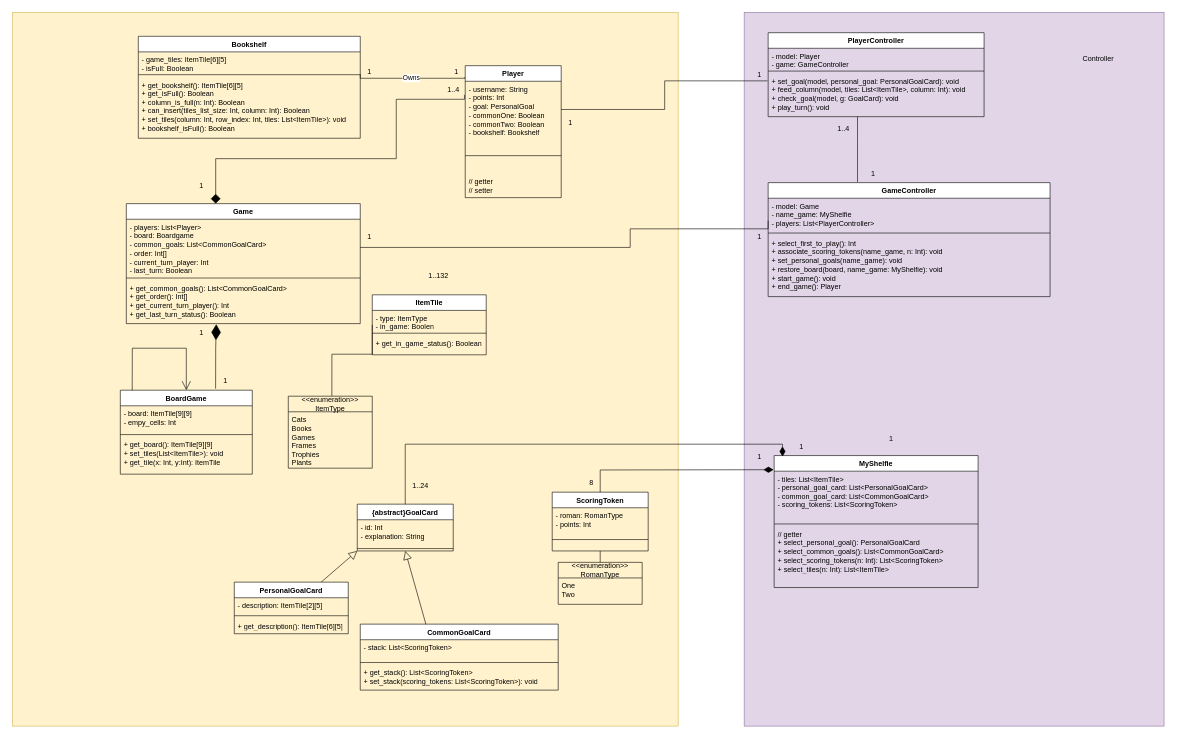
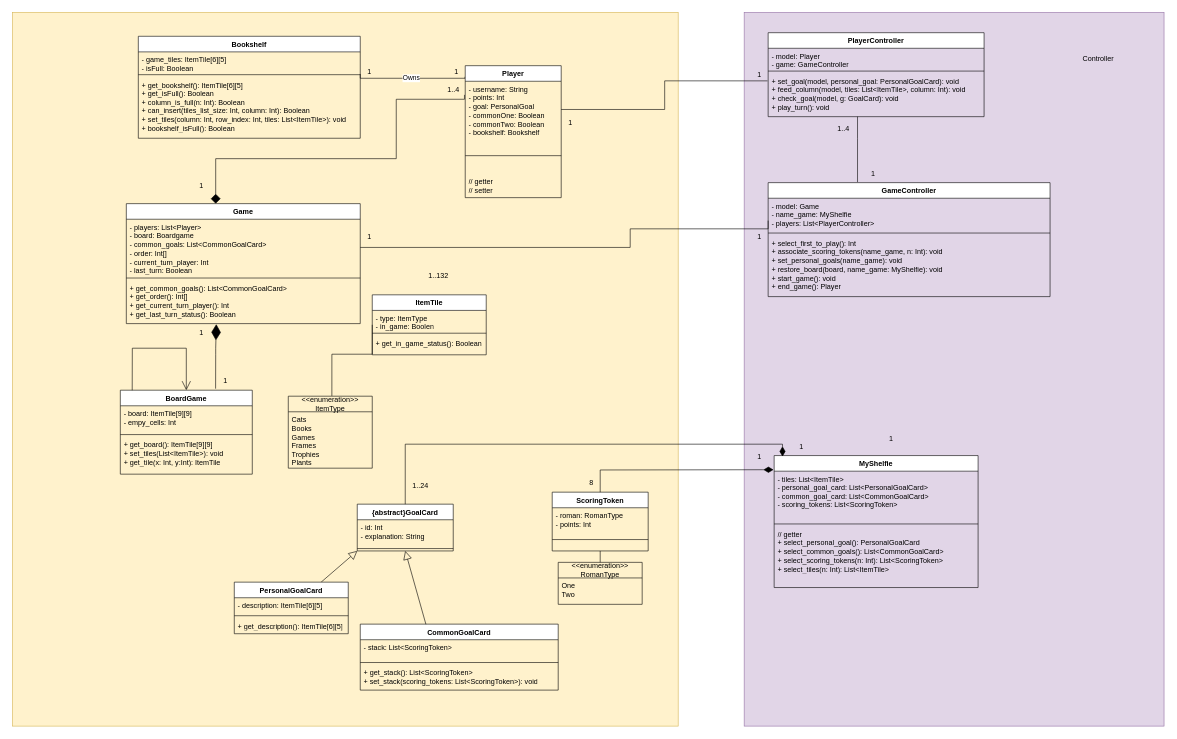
(290, 606) -> (290, 606)
